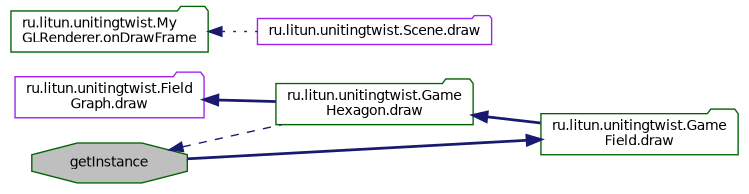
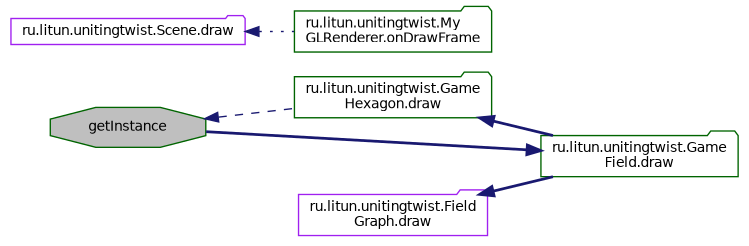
(240, 31) -> (277, 31)
(247, 101) -> (523, 184)
